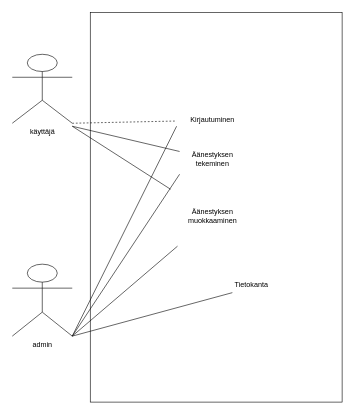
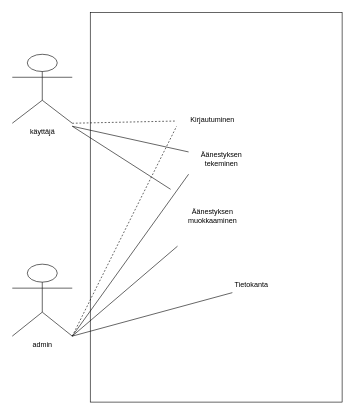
(213, 159) -> (222, 159)
(128, 224) -> (128, 224)
